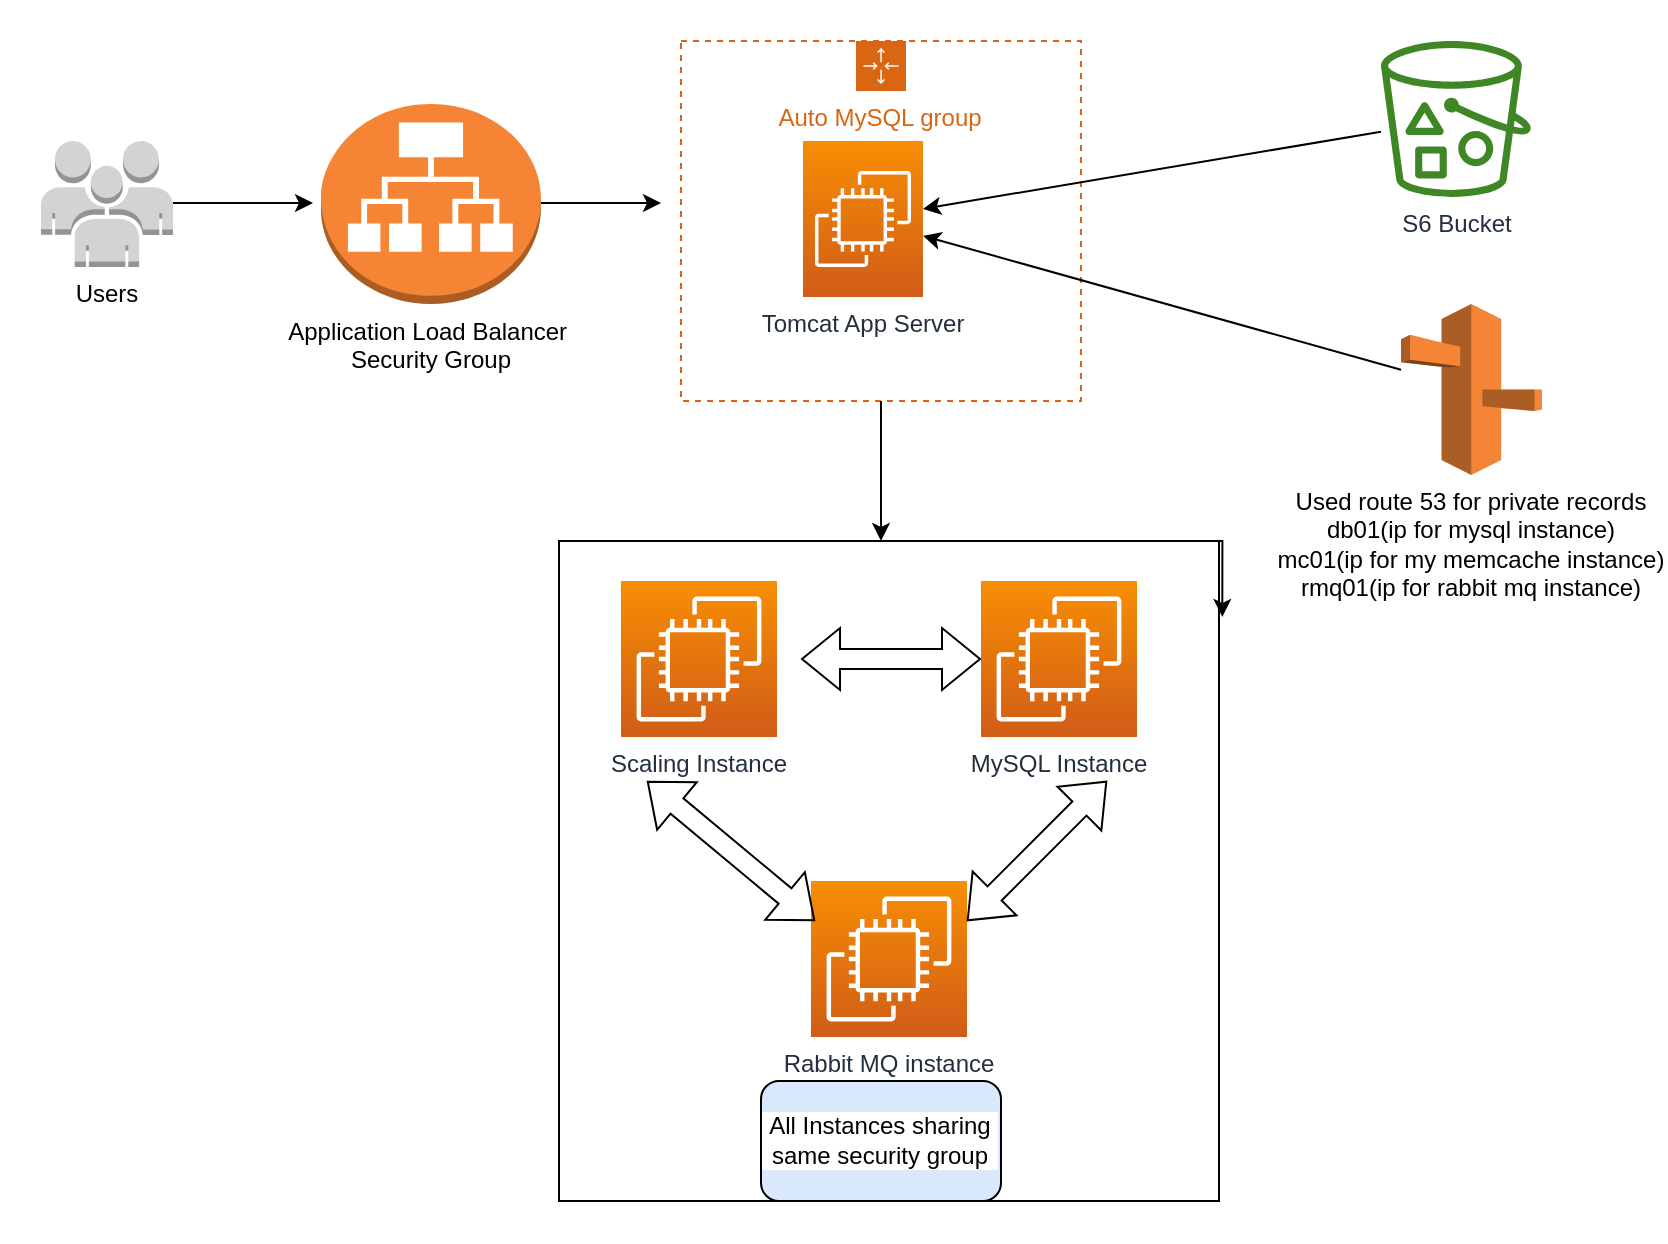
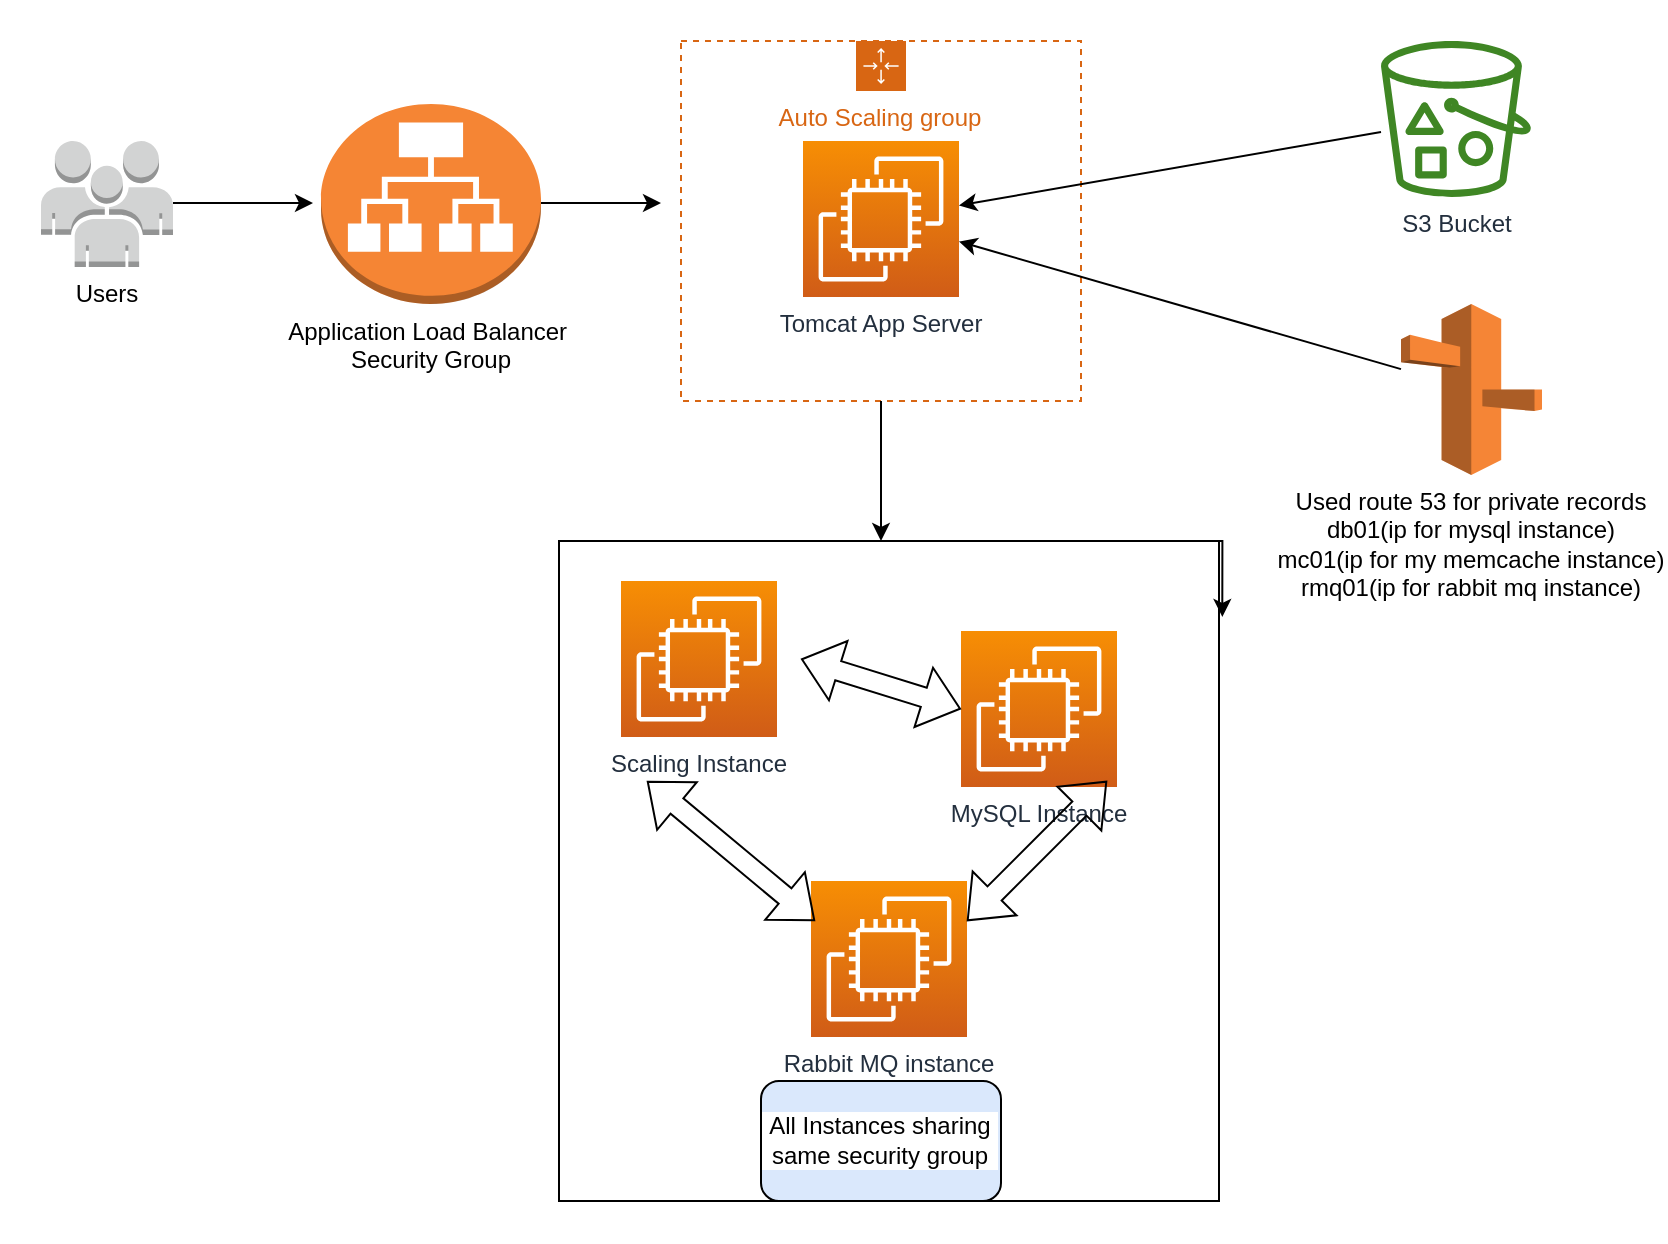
(881, 119) -> (881, 119)
(863, 219) -> (881, 219)
(1458, 225) -> (1458, 225)
(1059, 659) -> (1039, 709)
